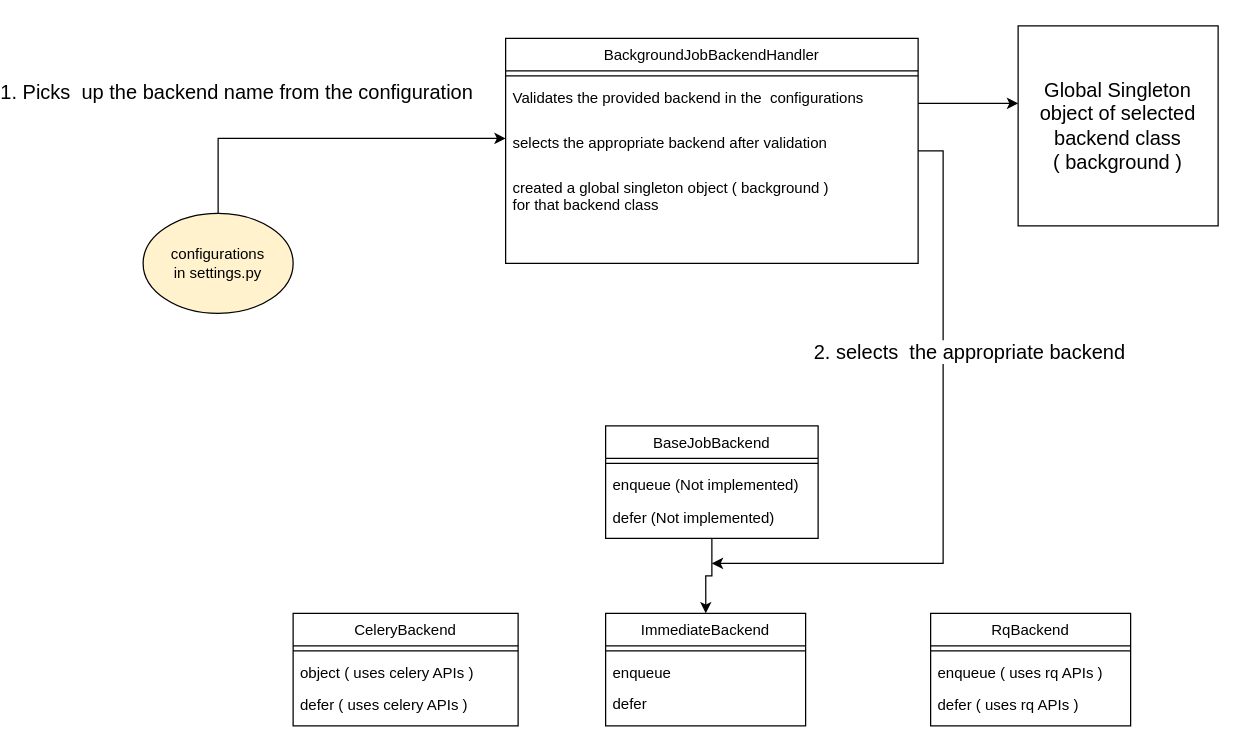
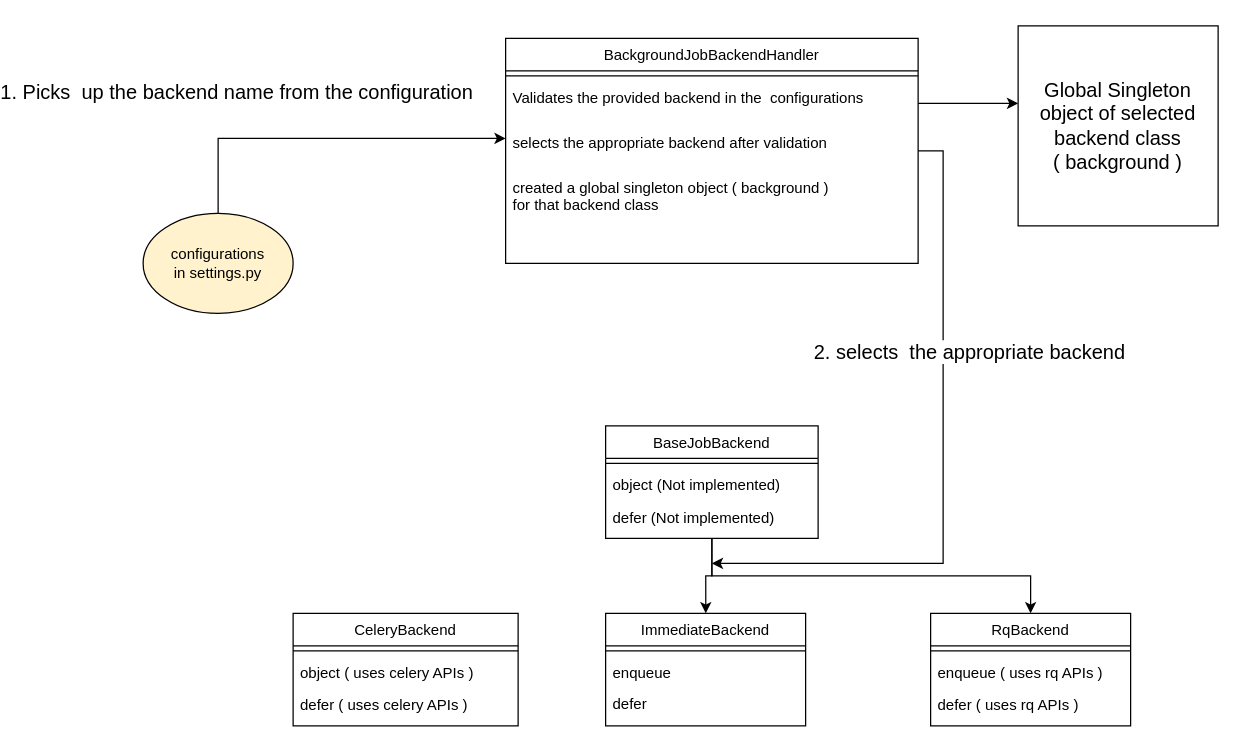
(710, 485) -> (706, 485)
none -> (885, 576)
